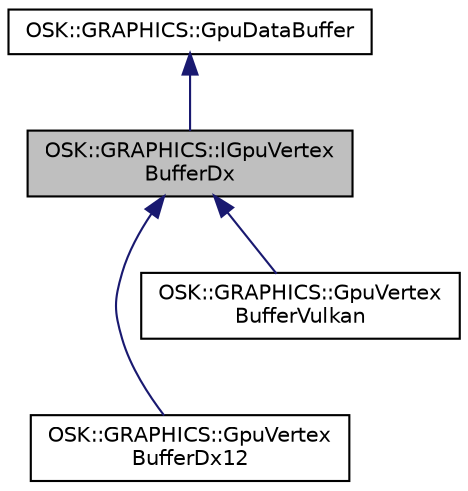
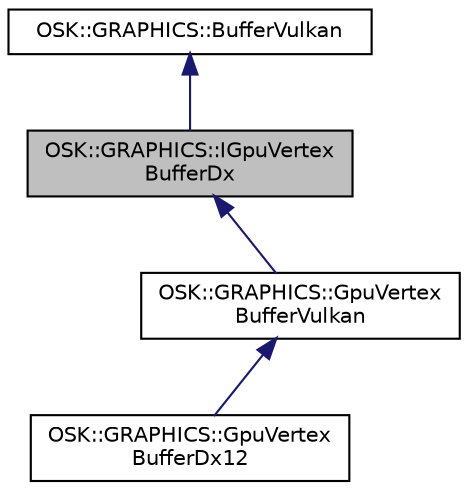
(190, 32) -> (190, 32)
(117, 317) -> (239, 385)
